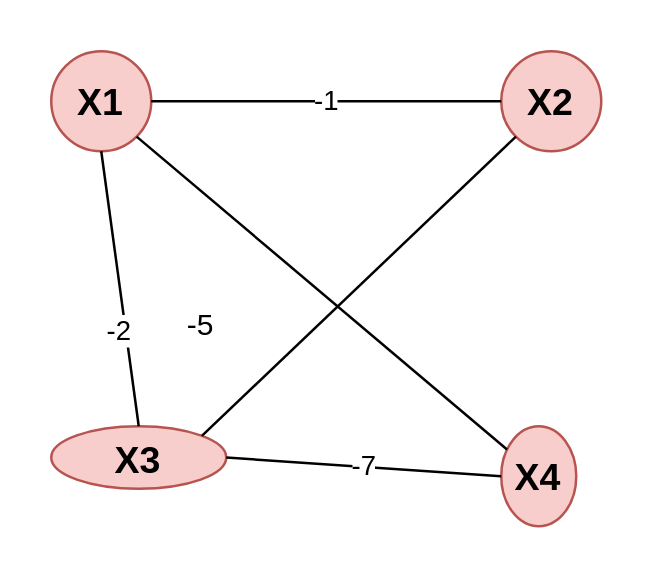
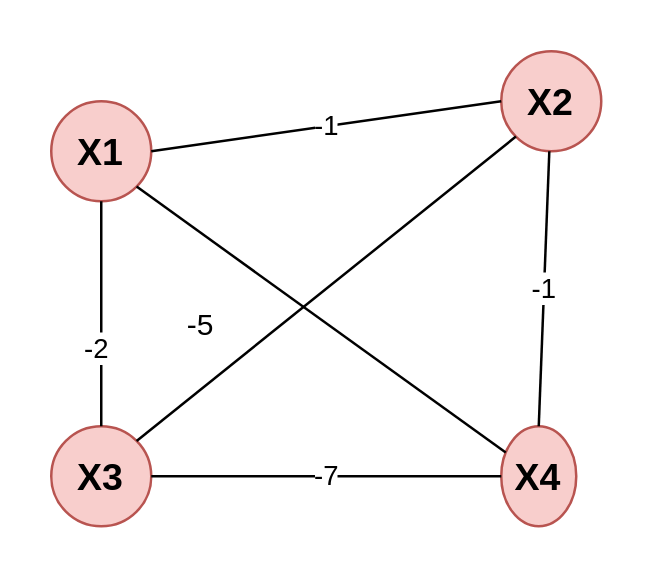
(101, 101) -> (101, 151)
none -> (547, 218)
(139, 458) -> (101, 476)
